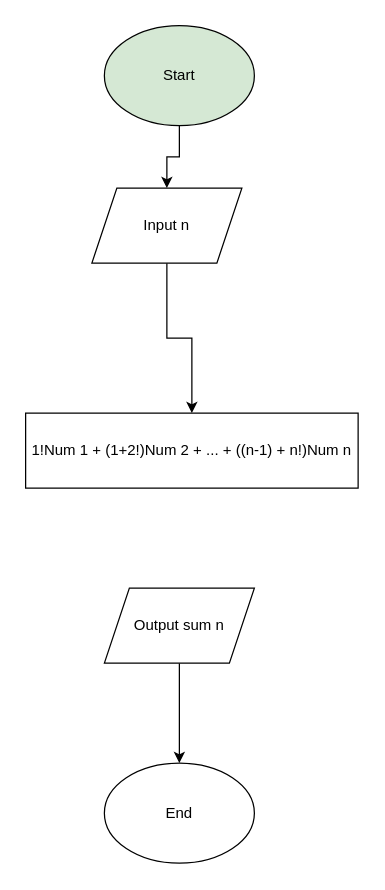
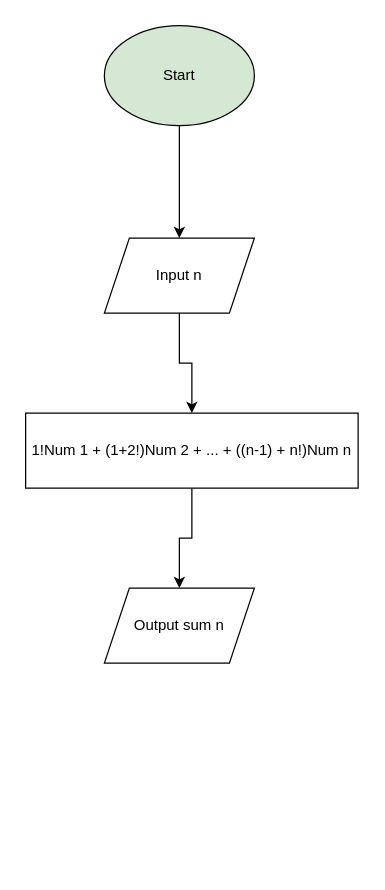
(167, 226) -> (179, 276)
none -> (190, 538)
(179, 709) -> none
(179, 813) -> none
